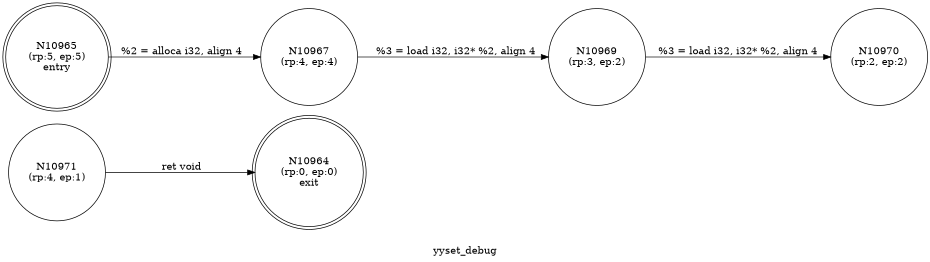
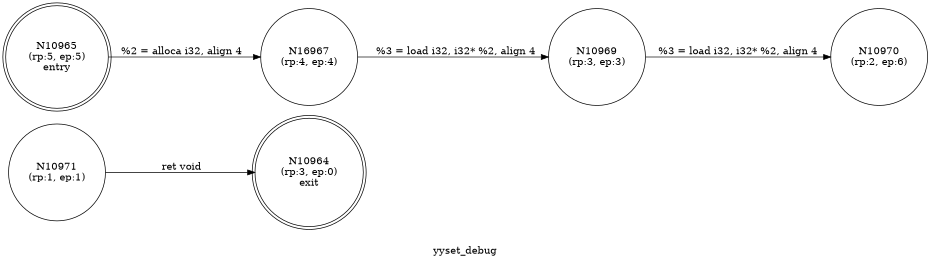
(309, 57) -> (309, 57)
(597, 57) -> (597, 57)
(879, 57) -> (879, 57)
(57, 172) -> (57, 172)
(309, 172) -> (309, 172)
